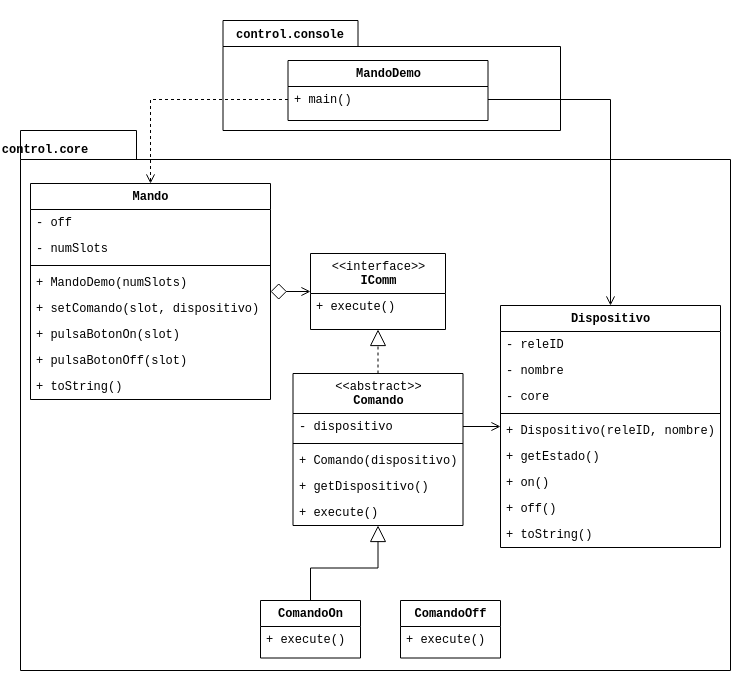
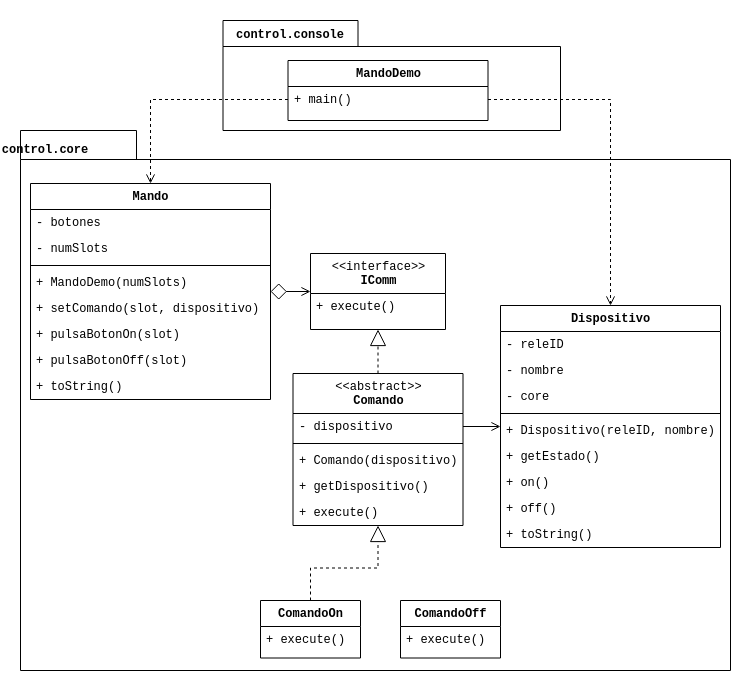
(611, 140) -> (611, 140)
(52, 224) -> (65, 224)
(342, 568) -> (342, 568)
